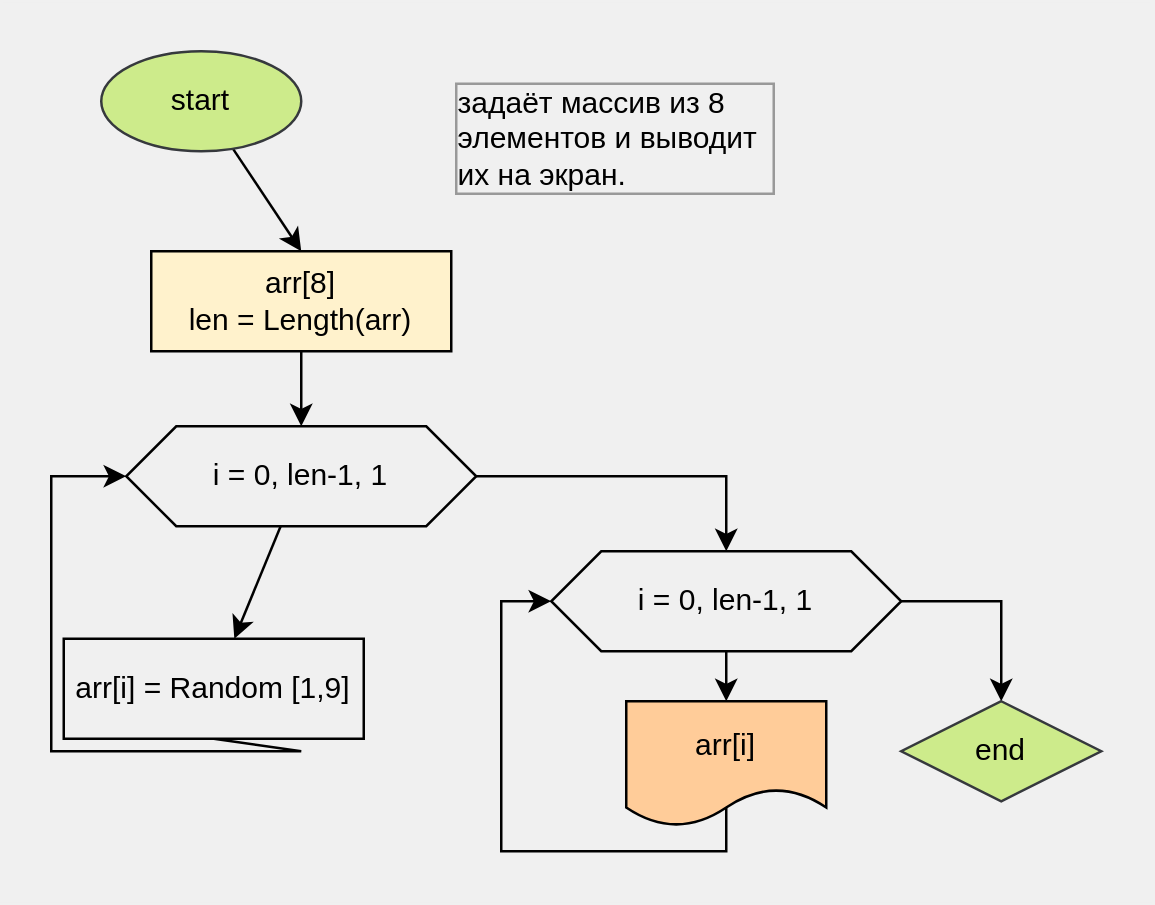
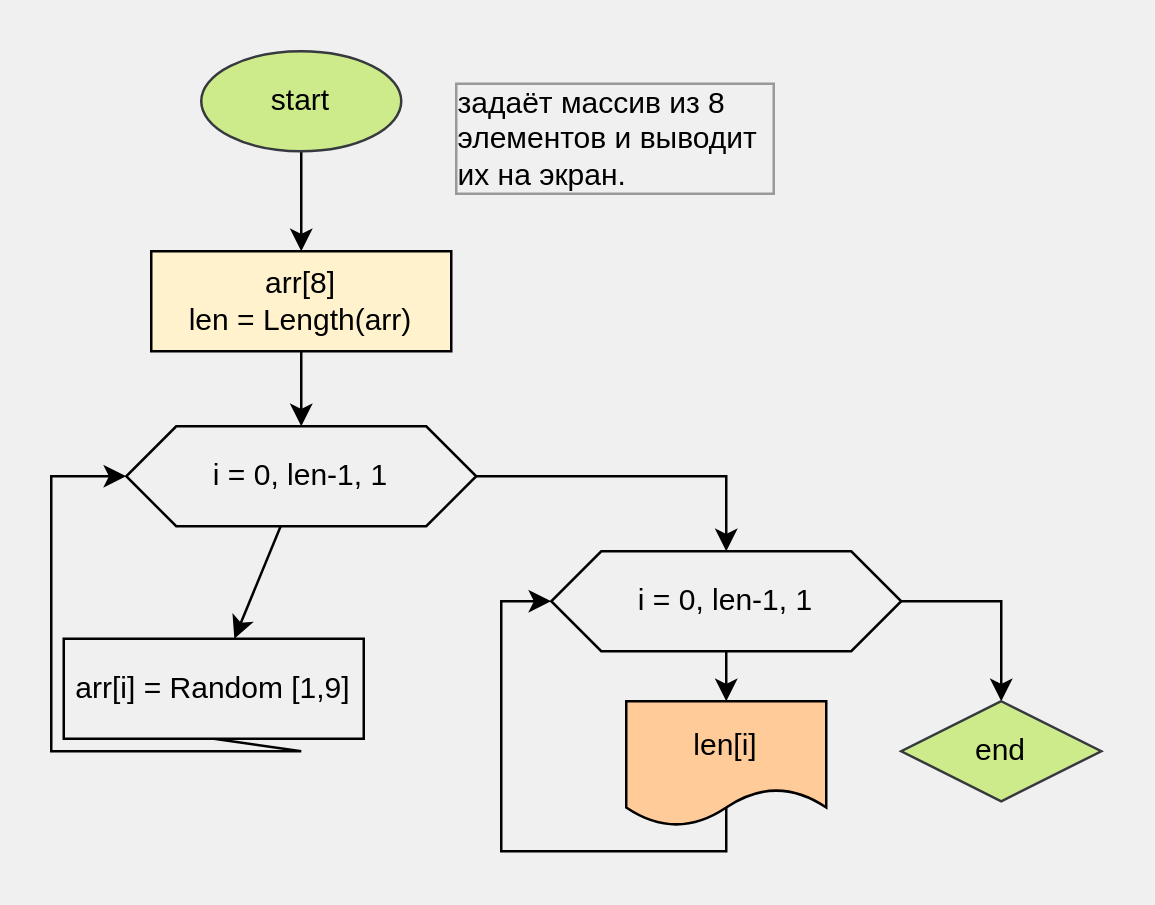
(201, 101) -> (301, 101)
(726, 746) -> (726, 746)
